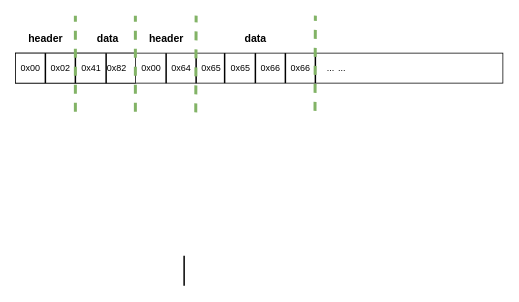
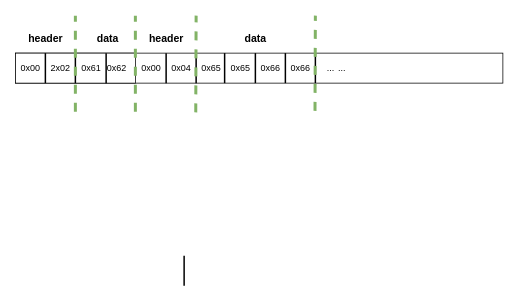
(61, 68) -> (61, 68)
(92, 68) -> (92, 68)
(117, 68) -> (117, 68)
(182, 68) -> (182, 68)
